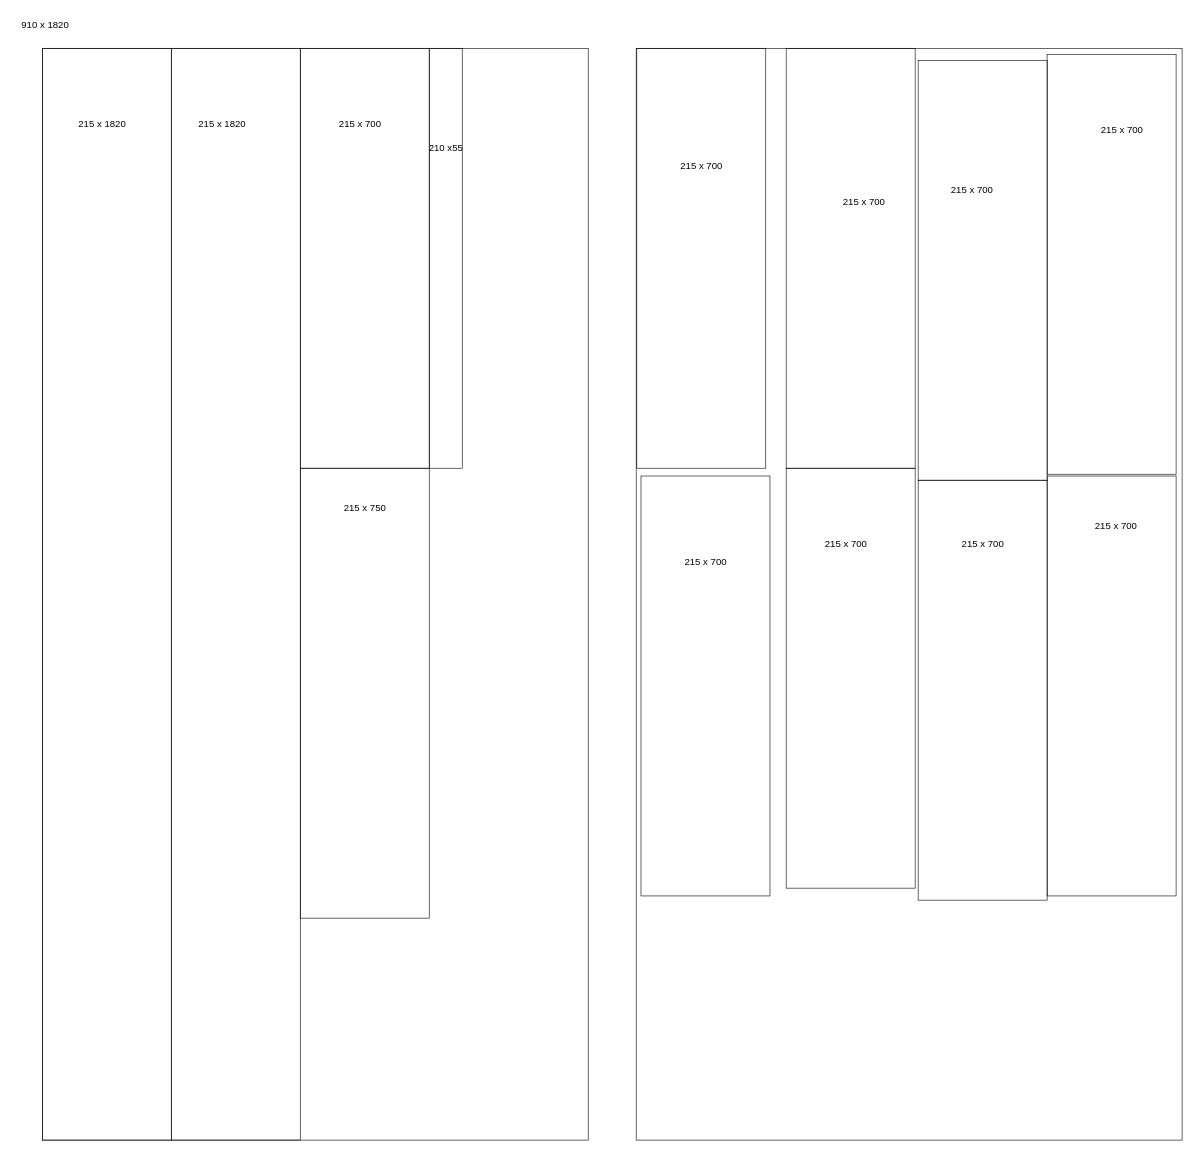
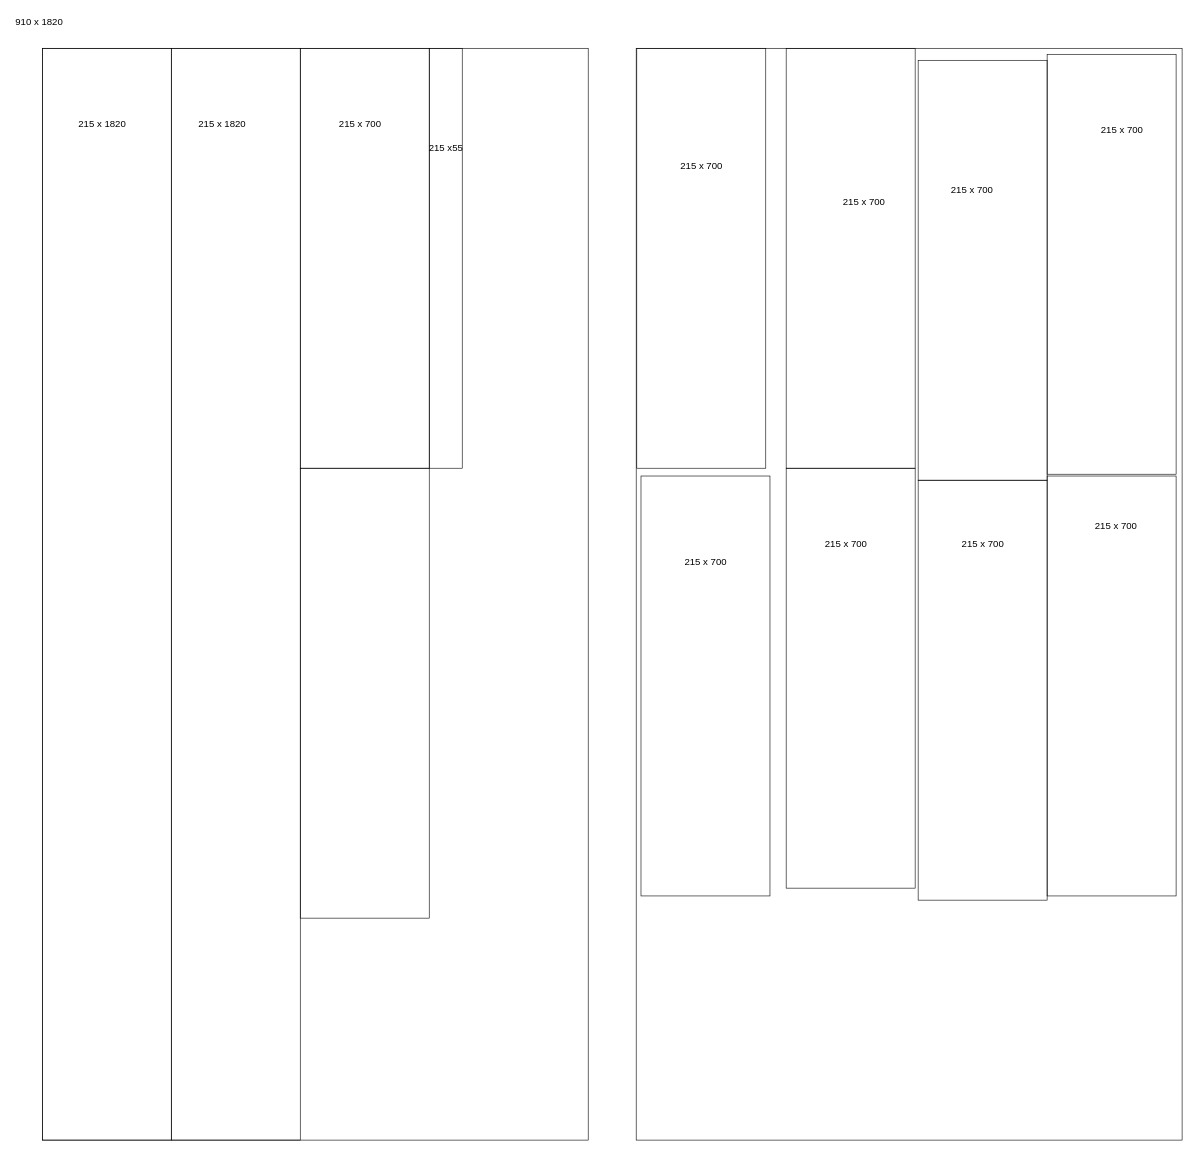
(45, 24) -> (39, 21)
(446, 147) -> (446, 147)
(365, 507) -> none
